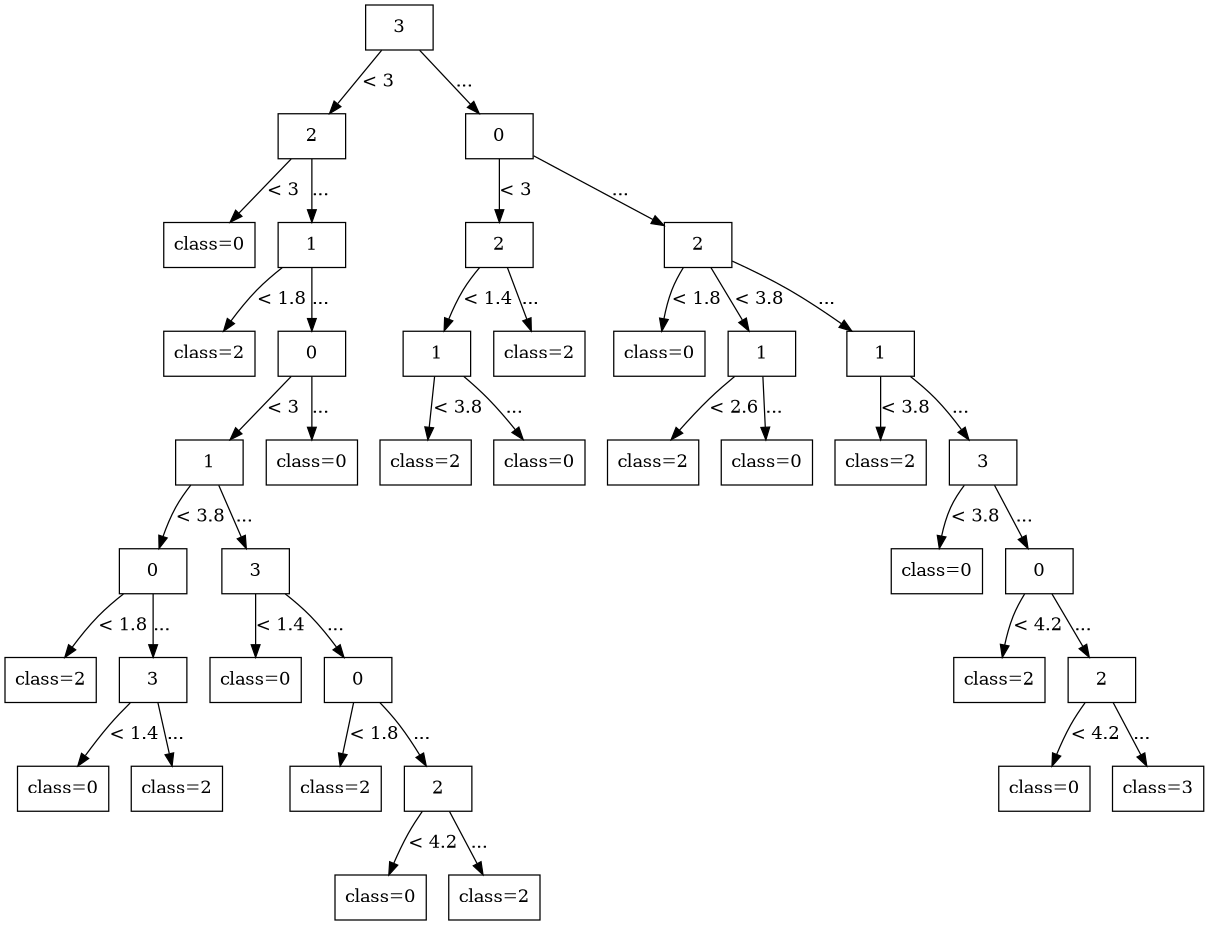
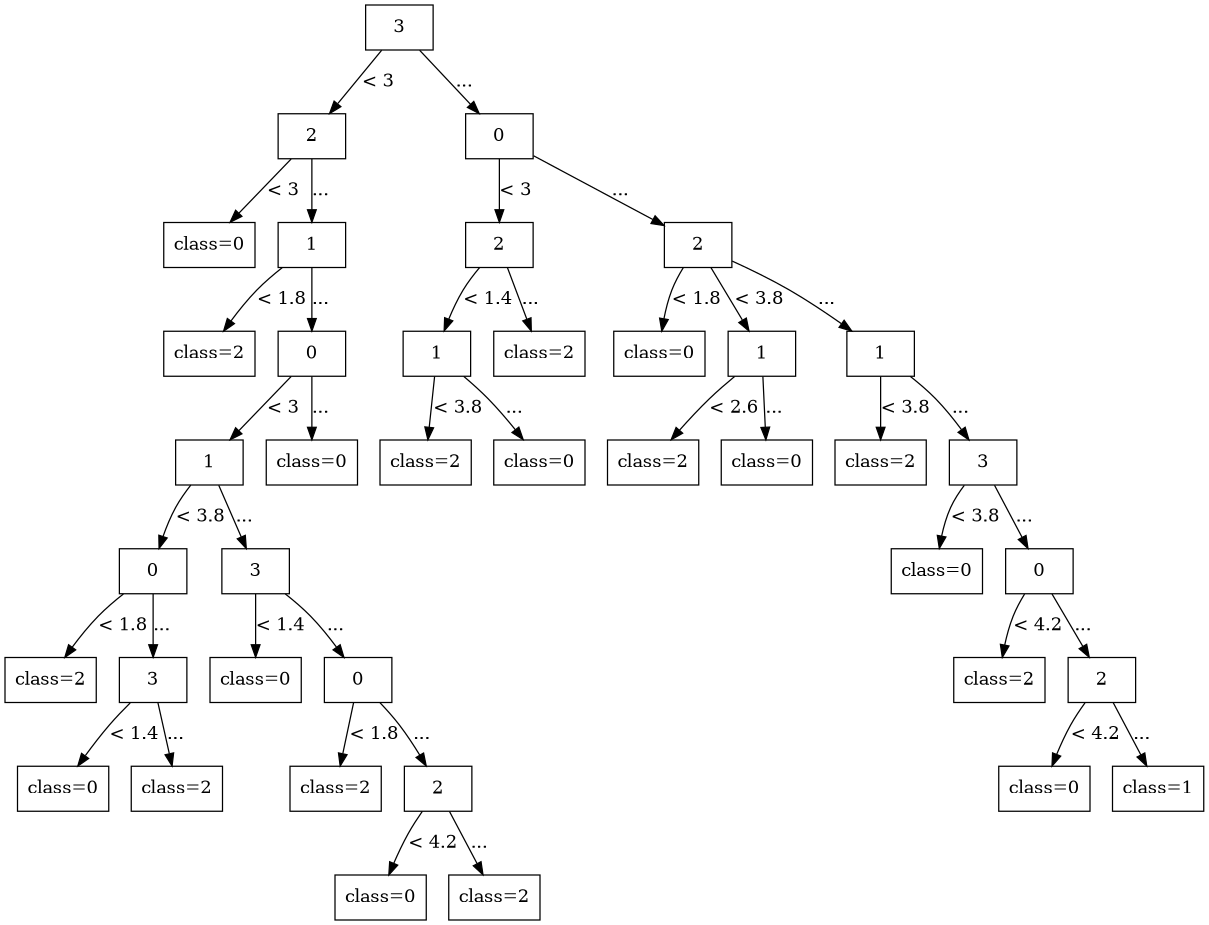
(1158, 789) -> (1158, 789)
